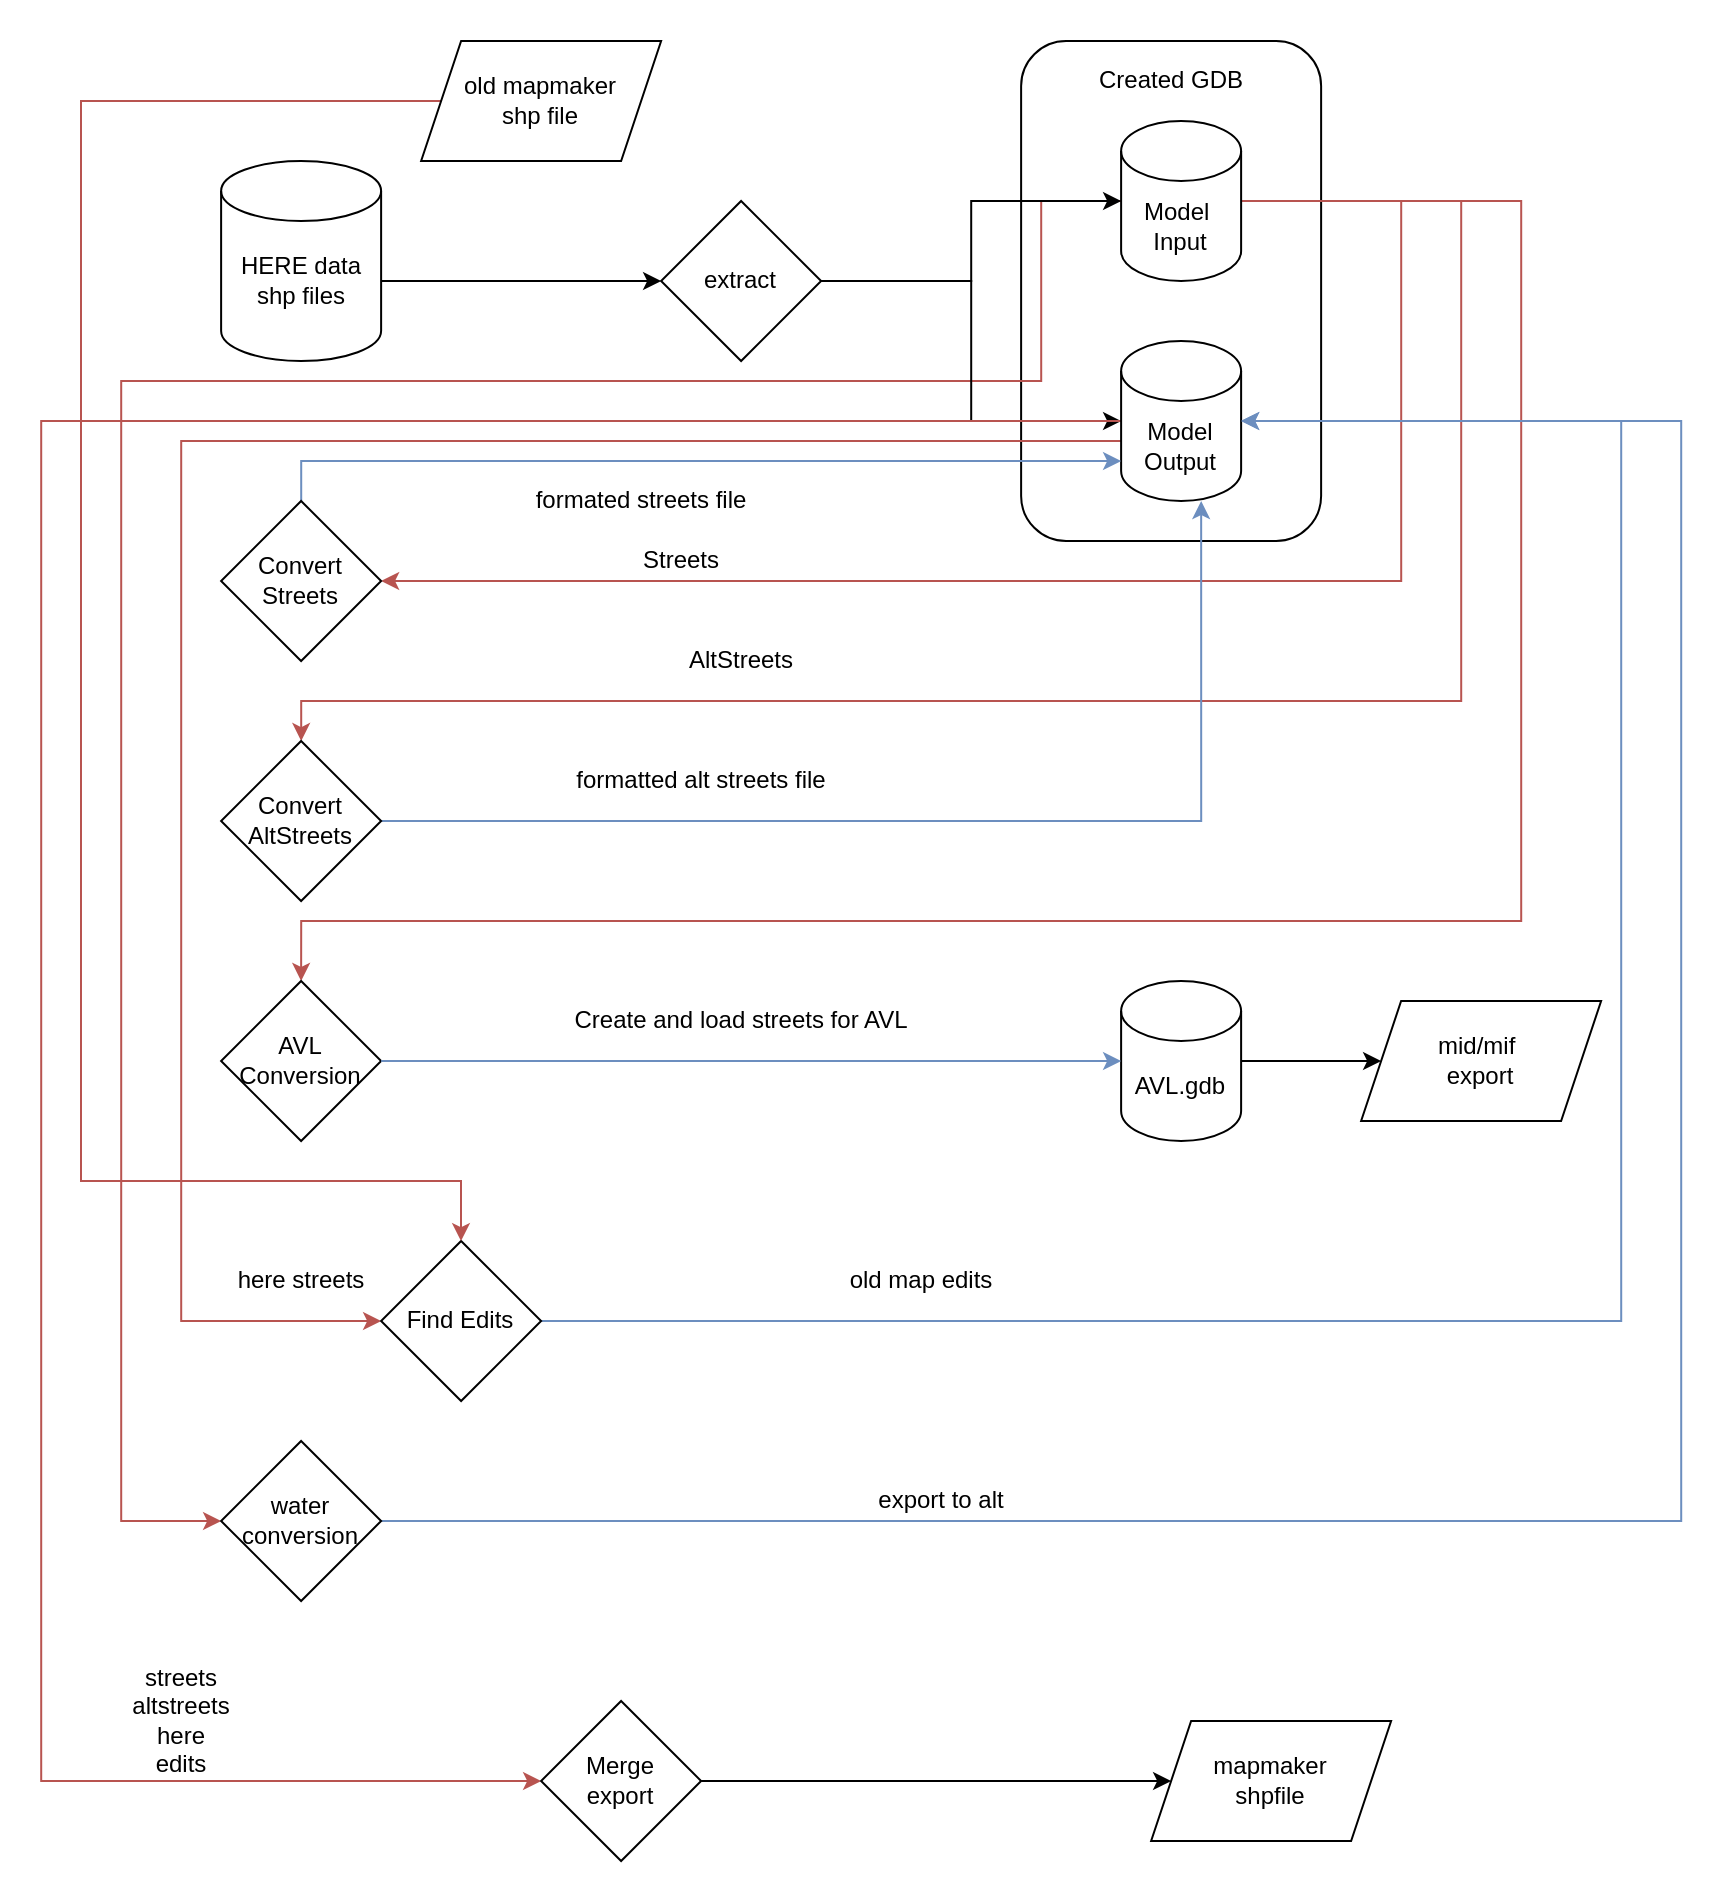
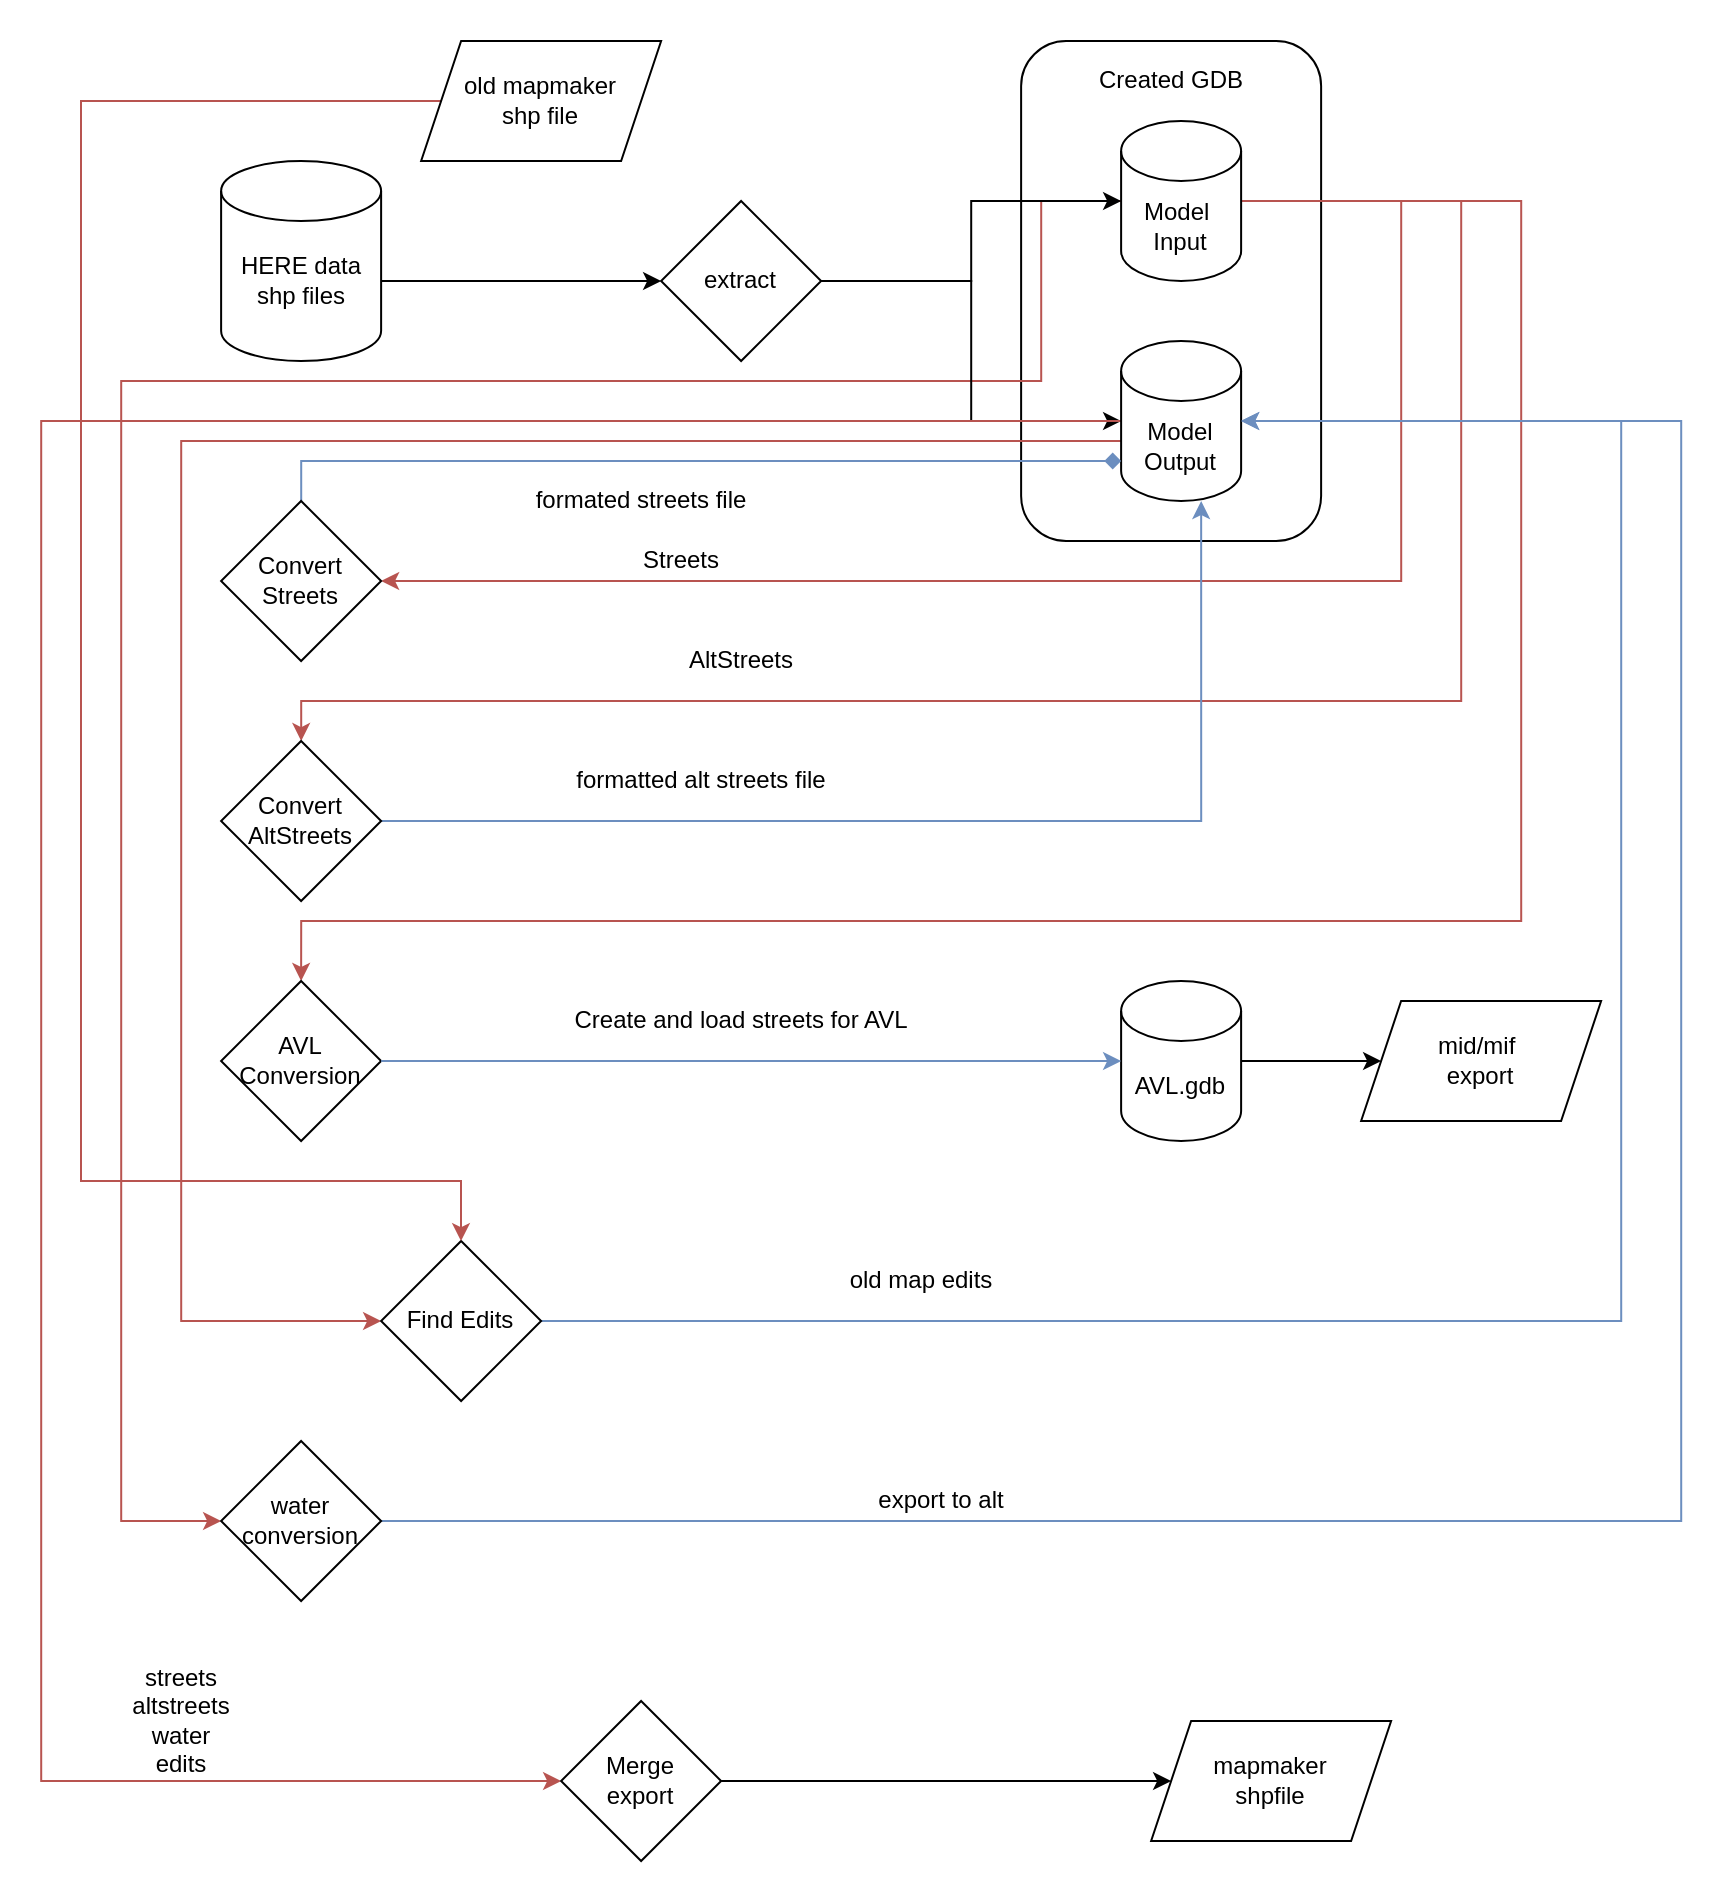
(1106, 461) -> (1105, 461)
(301, 1281) -> none
(182, 1721) -> (182, 1721)
(621, 1781) -> (641, 1781)
